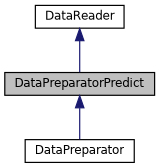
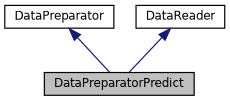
(80, 124) -> (93, 55)
